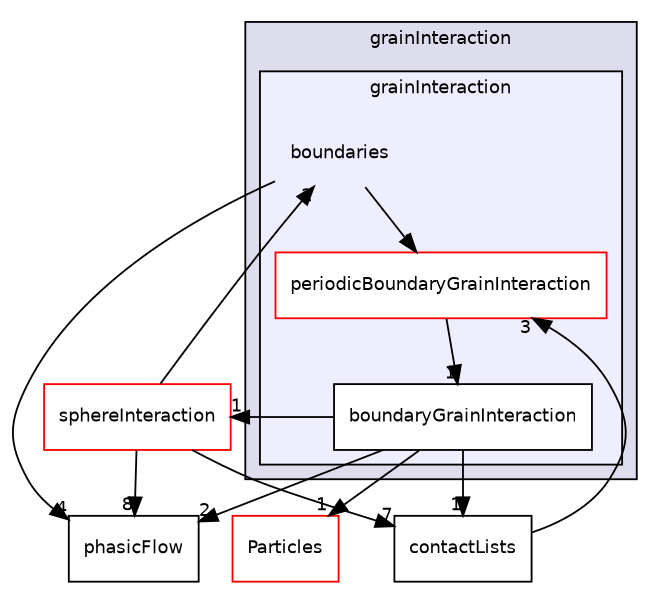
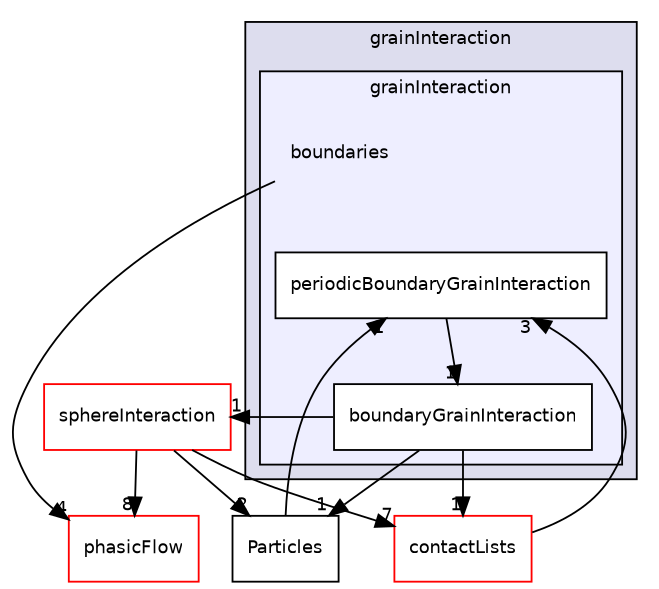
(385, 212) -> (309, 401)
(441, 285) -> (441, 285)
(230, 291) -> (205, 477)
(262, 497) -> none
(134, 549) -> (134, 549)
(286, 549) -> (286, 549)
(463, 549) -> (463, 549)
